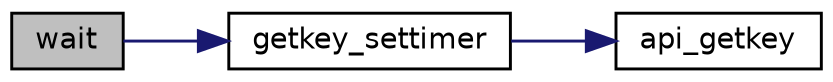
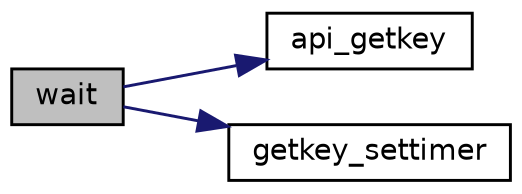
(548, 41) -> (180, 76)
